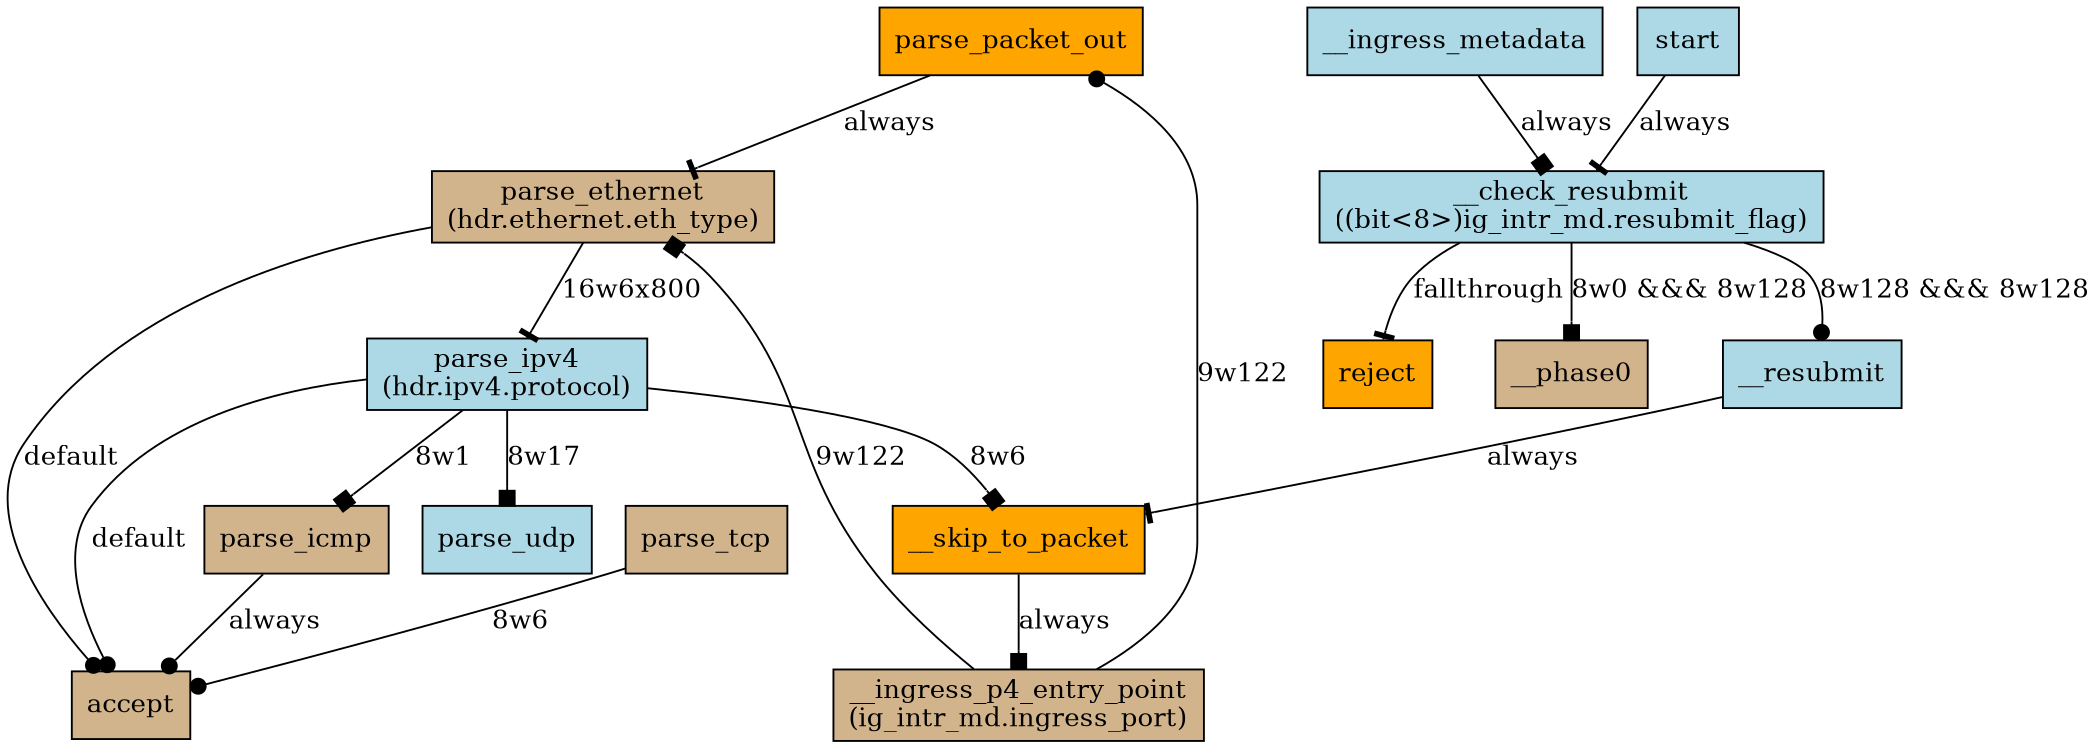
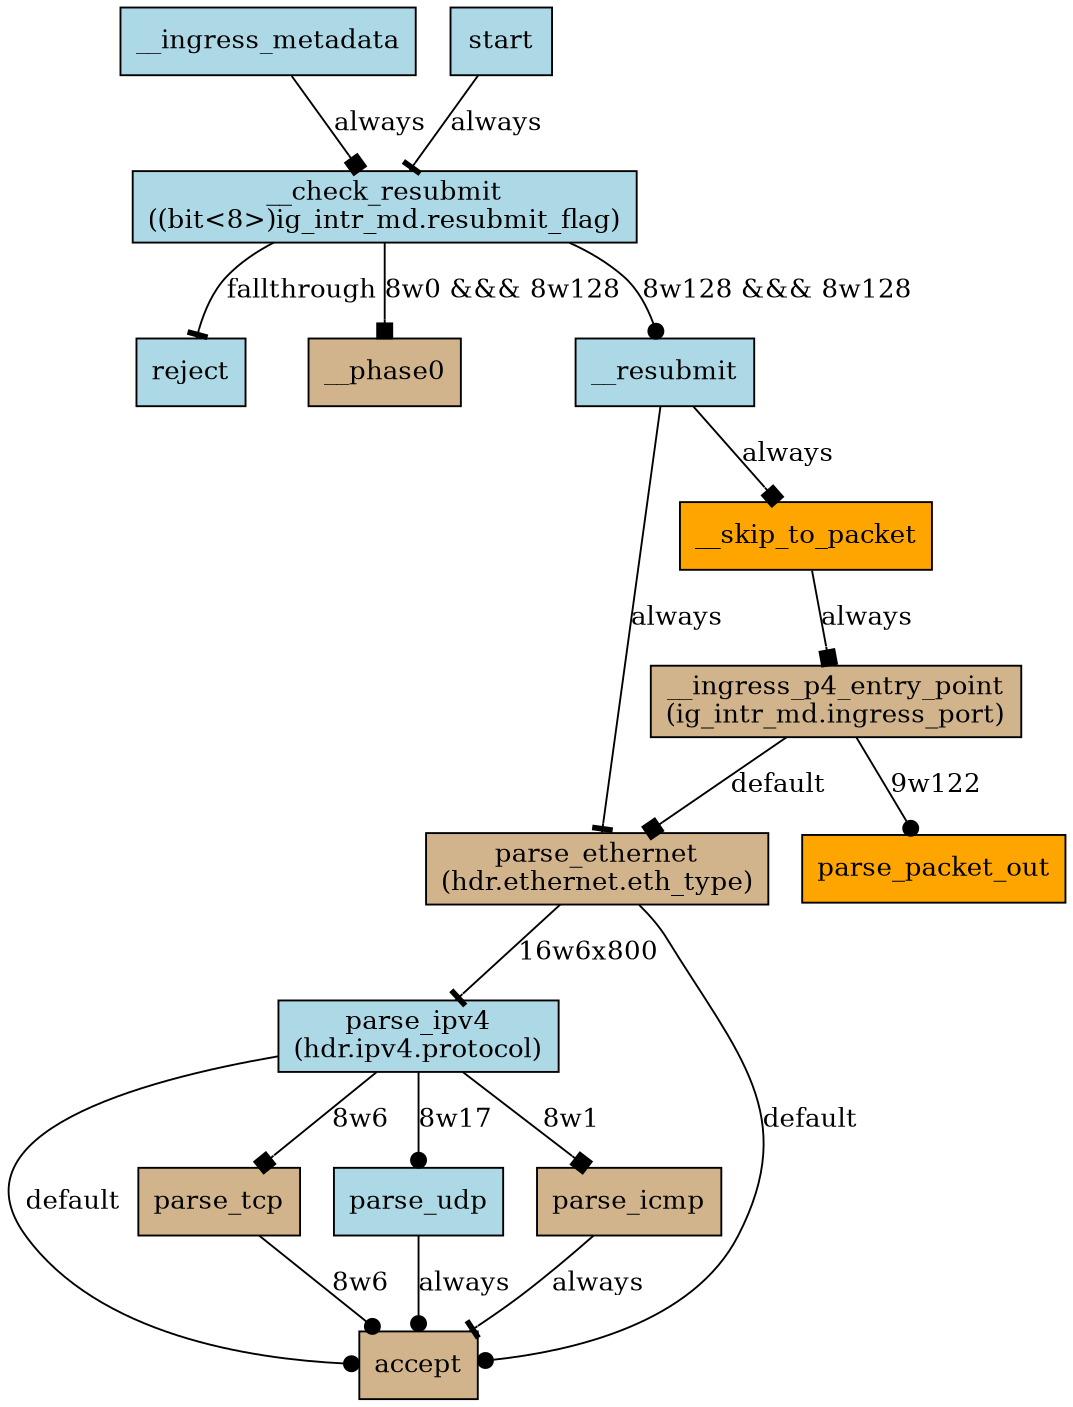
(814, 121) -> (632, 615)
(1378, 374) -> (191, 372)
(827, 413) -> (325, 1114)
(507, 449) -> (419, 1112)
(1439, 456) -> (729, 447)
(862, 458) -> (779, 785)
(219, 617) -> (537, 1283)
none -> (419, 1276)
